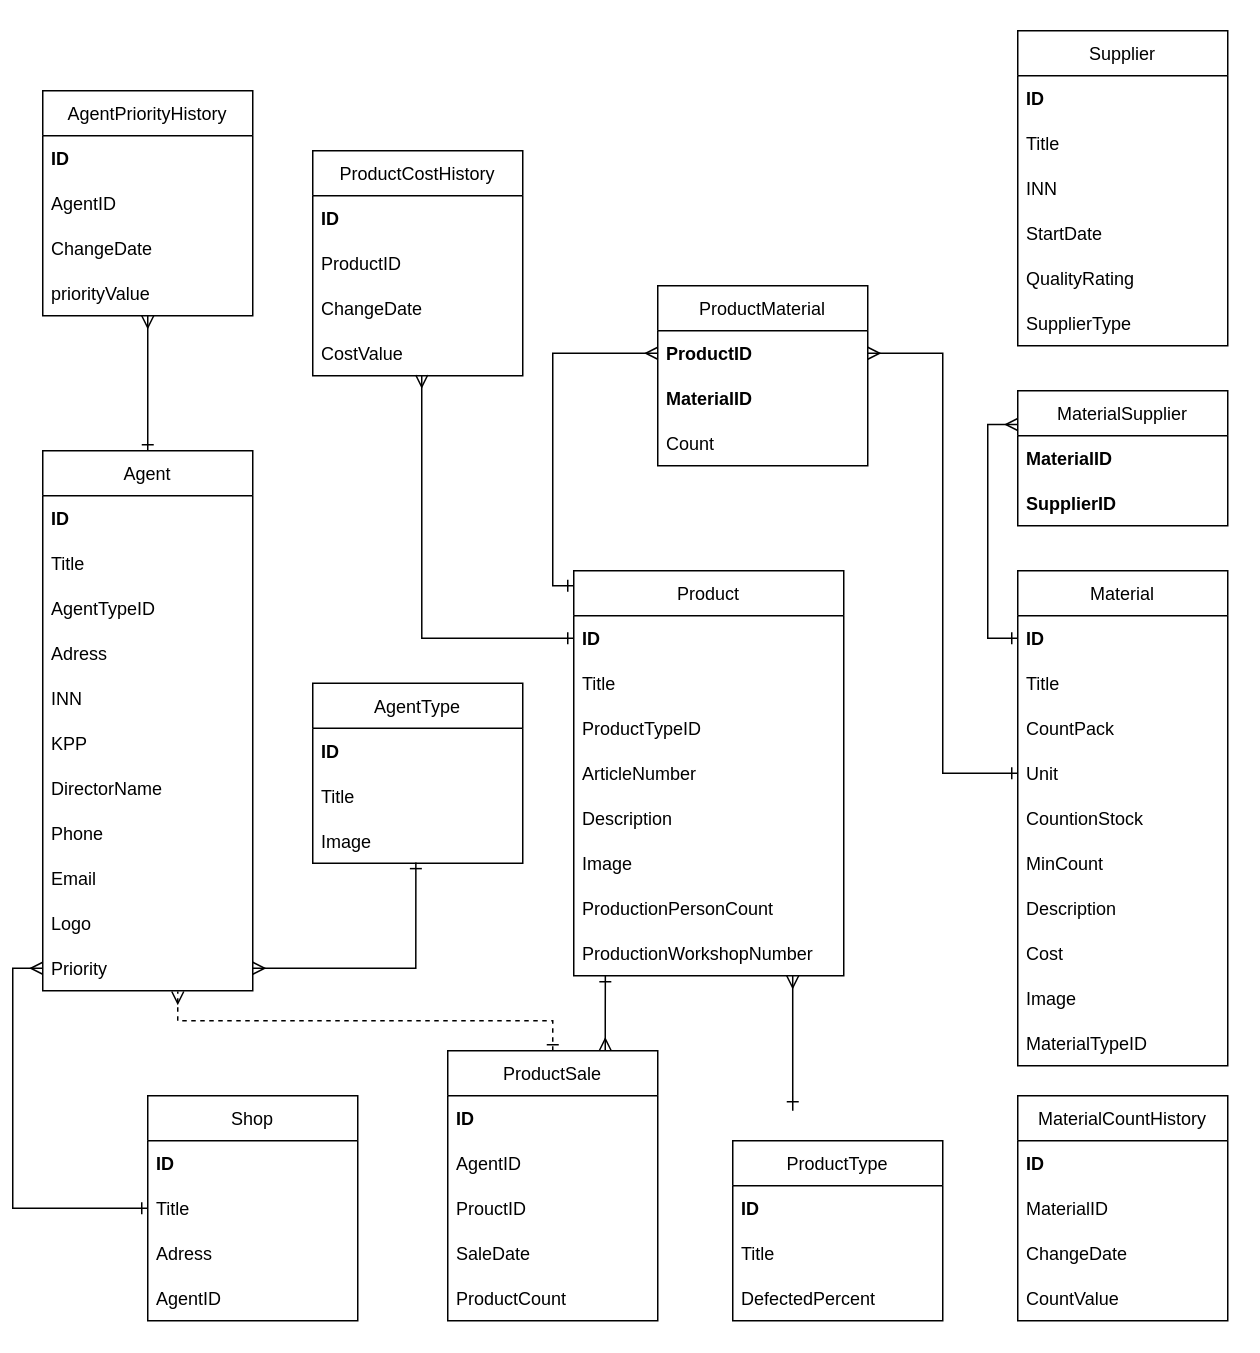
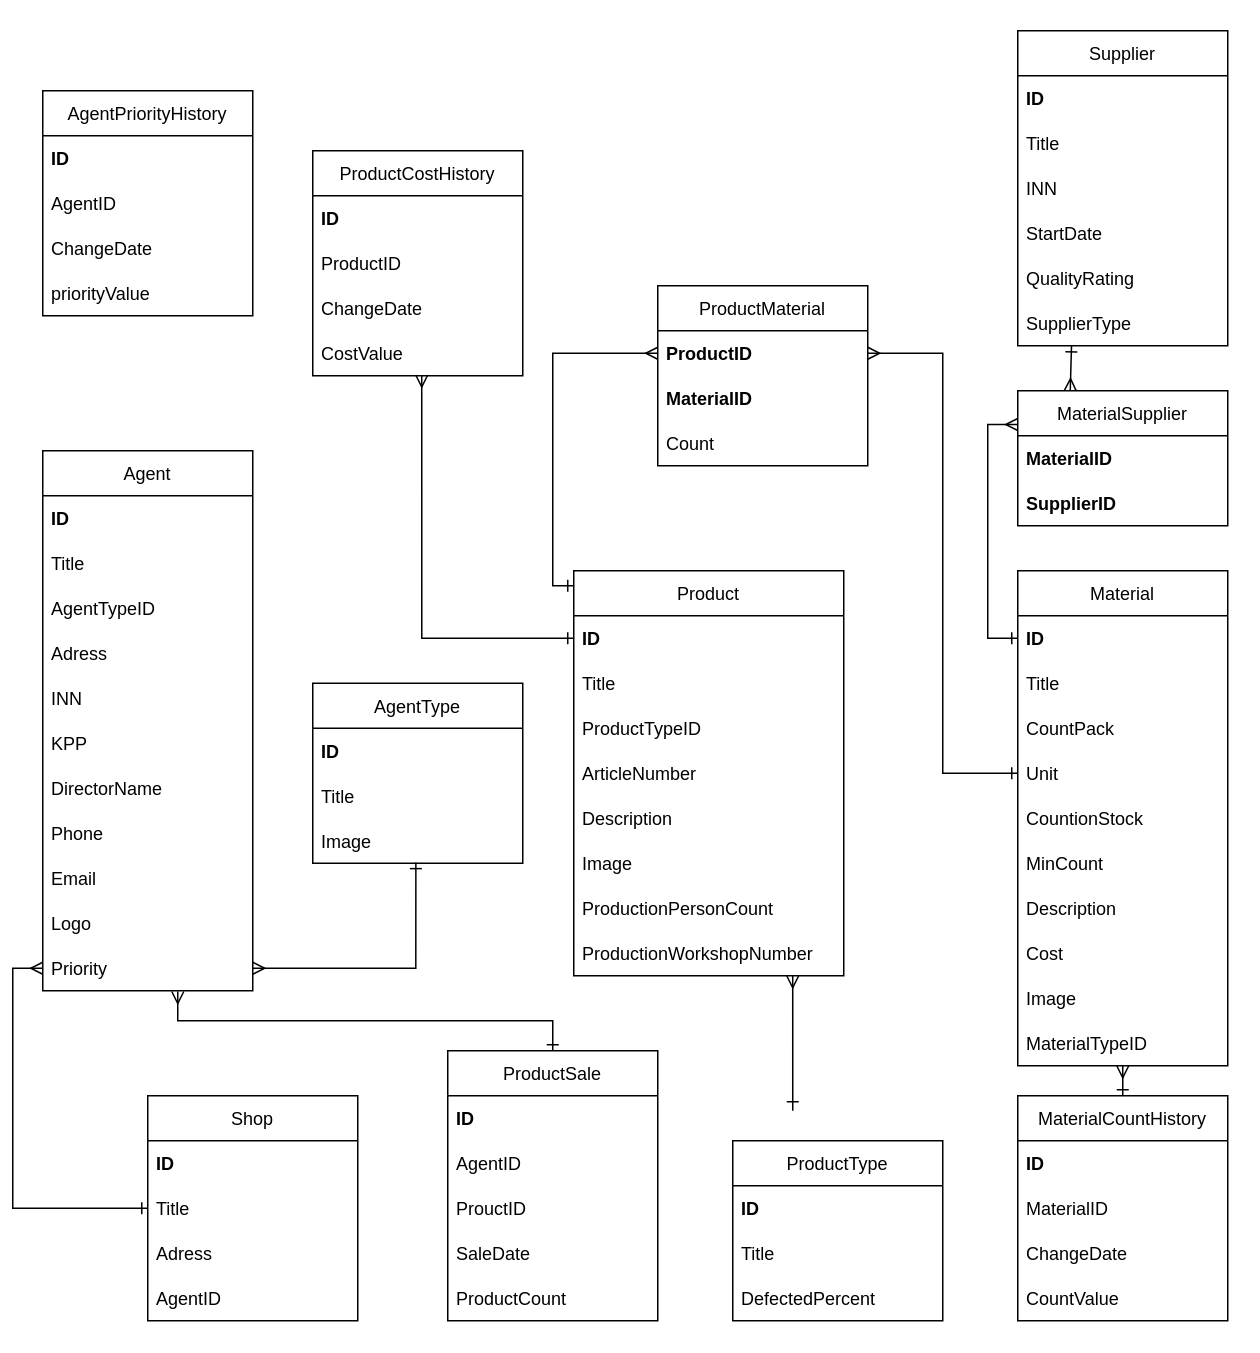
none -> (1071, 369)
(148, 385) -> none
(605, 1014) -> none
(365, 1021) -> (365, 1021)
none -> (1123, 1080)
